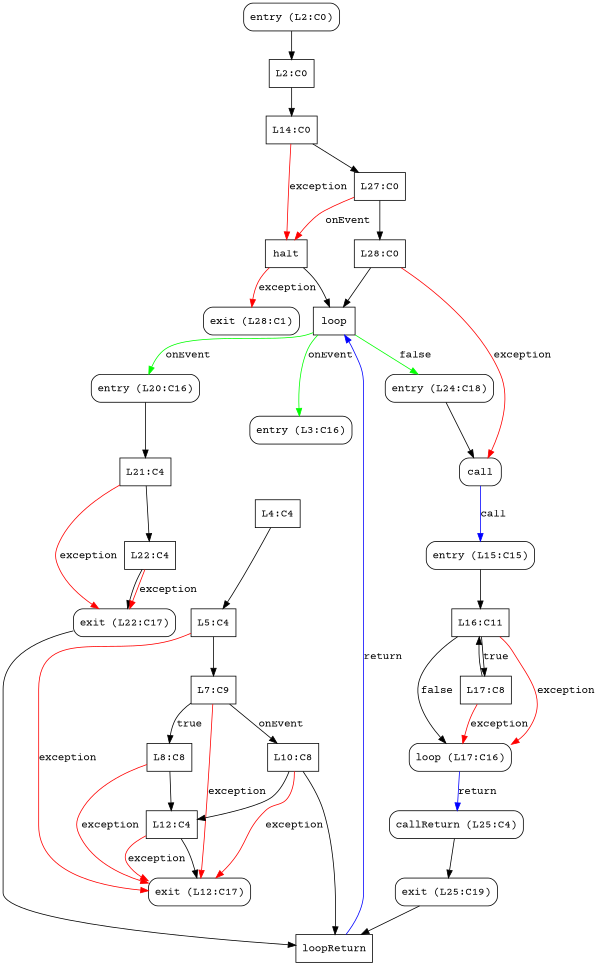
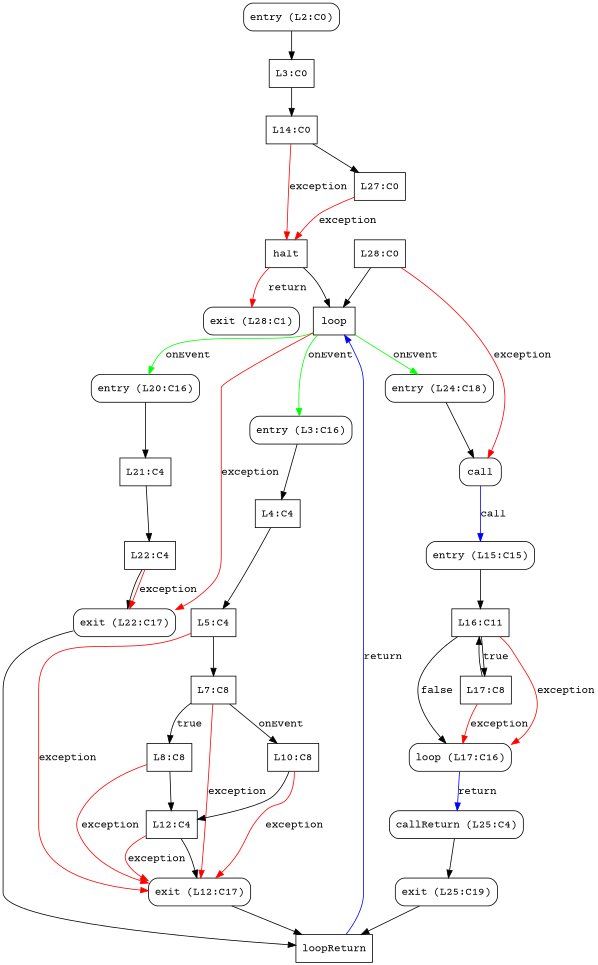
(292, 73) -> (292, 73)
(380, 216) -> none
(348, 220) -> (348, 220)
(287, 287) -> (287, 287)
(415, 355) -> (415, 355)
none -> (290, 468)
(61, 539) -> (221, 452)
(214, 690) -> (214, 690)
(331, 846) -> (263, 919)
